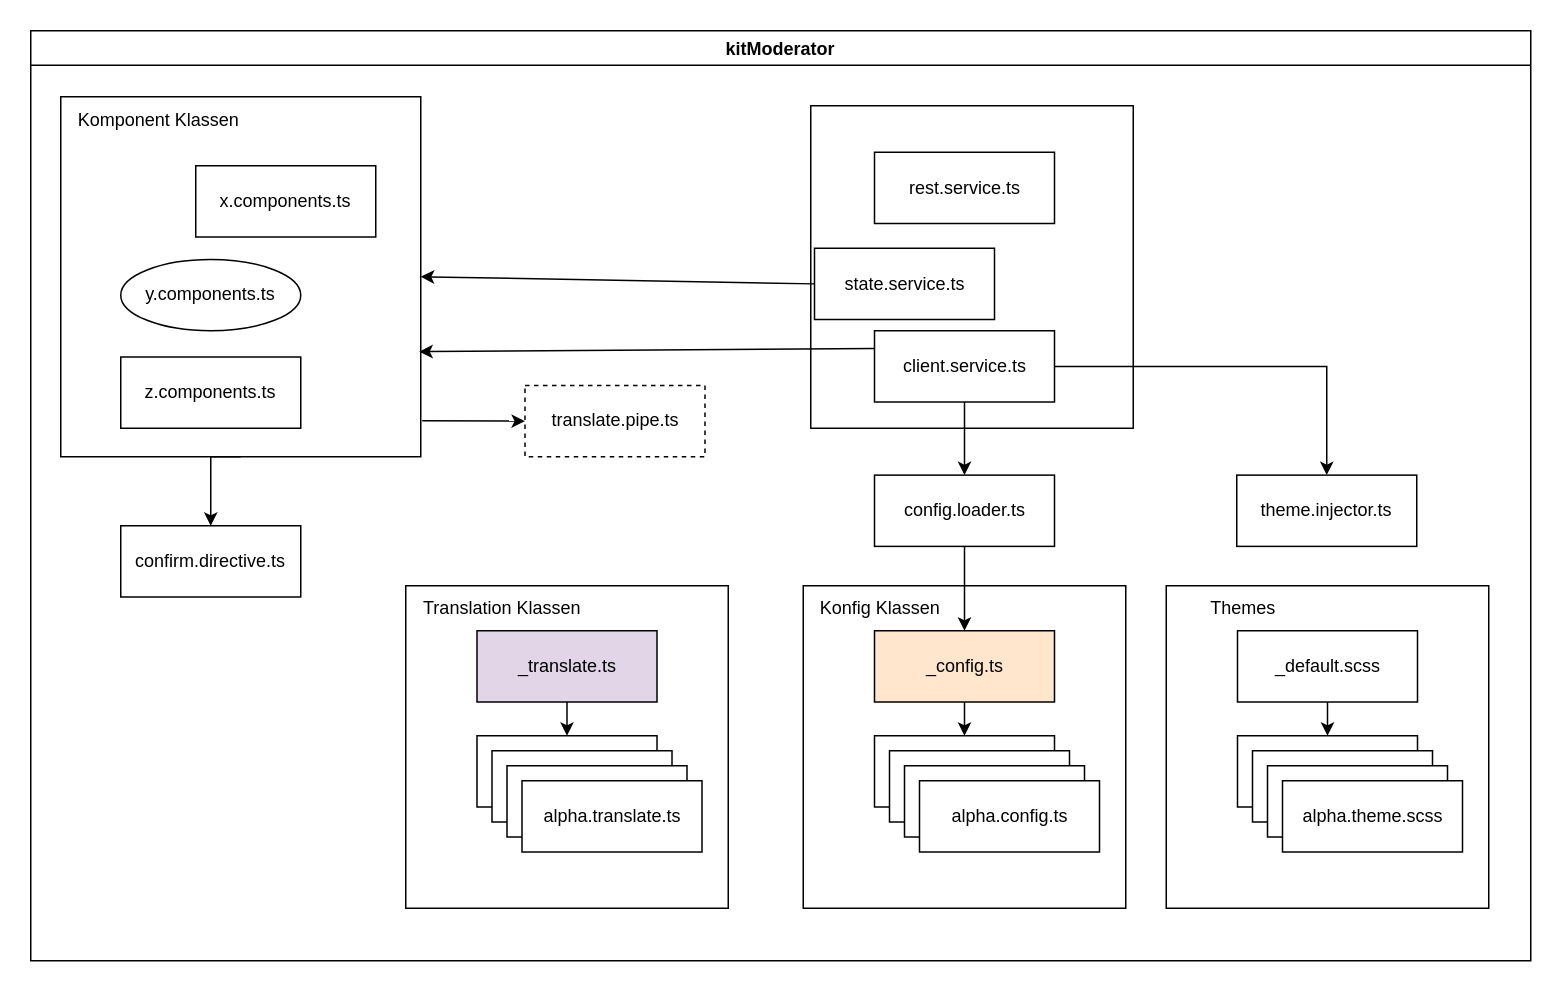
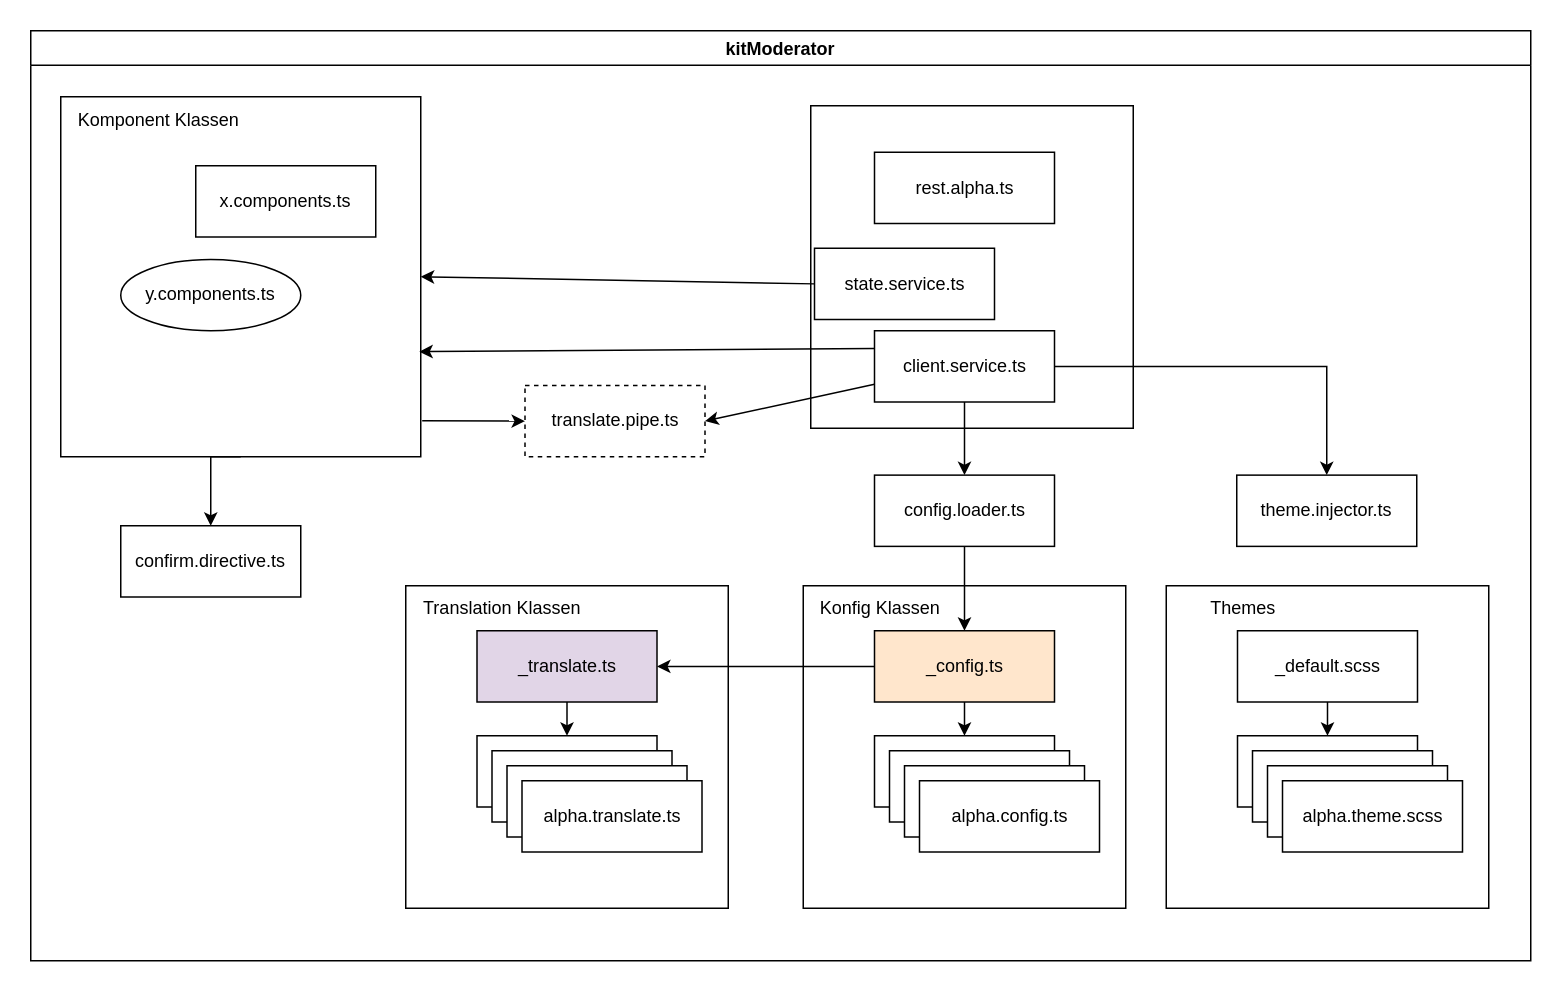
(965, 188) -> (965, 188)
(211, 393) -> none
none -> (795, 402)
none -> (771, 666)
